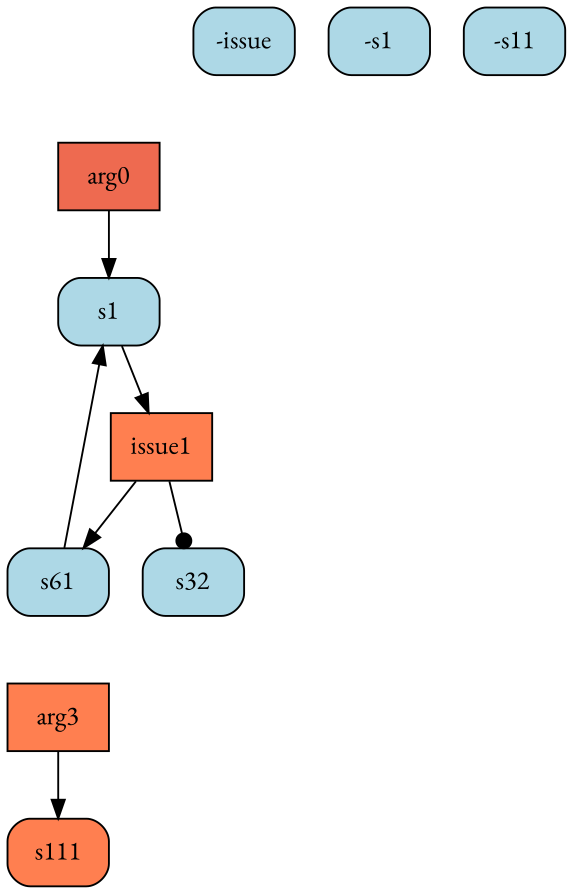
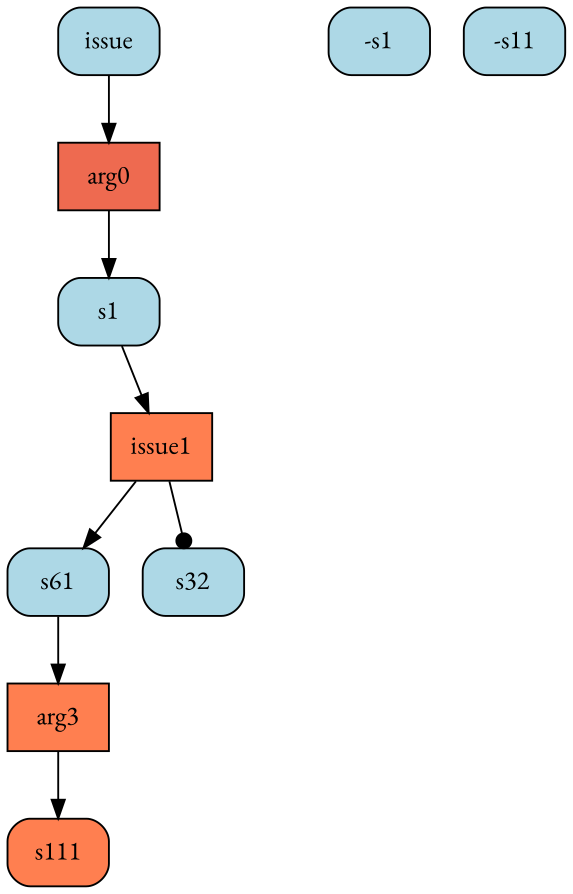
none -> (109, 41)
(244, 41) -> none
(82, 456) -> (58, 641)
